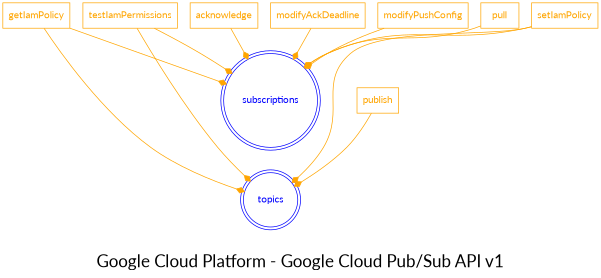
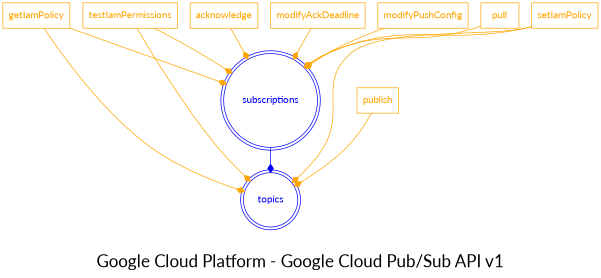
none -> (271, 156)
